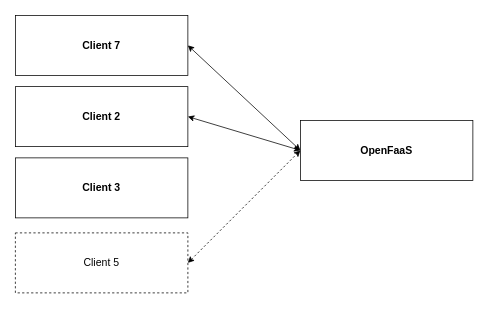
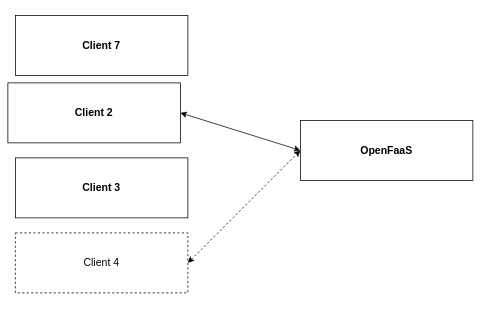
(244, 98) -> none
(102, 117) -> (94, 113)
(102, 263) -> (102, 263)
